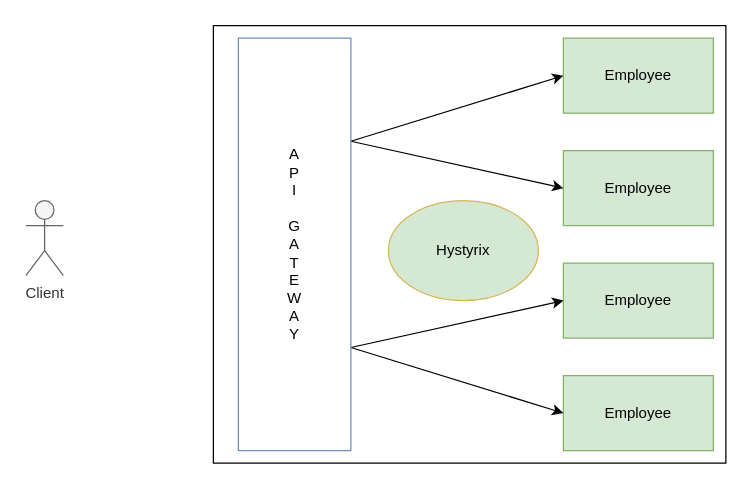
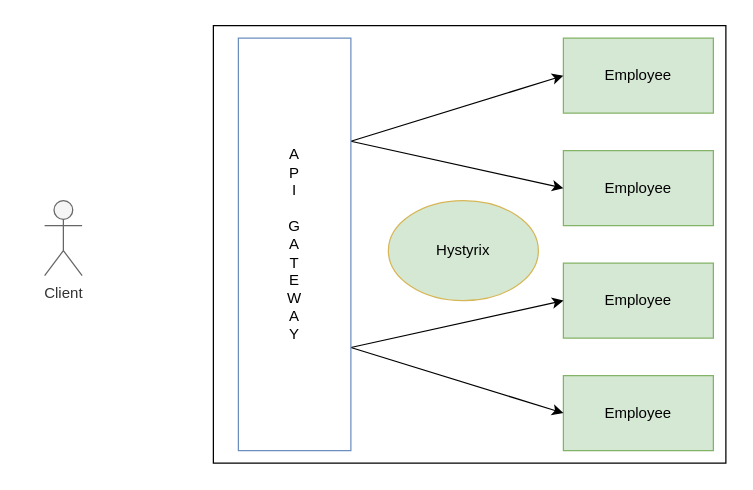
(44, 238) -> (63, 238)
